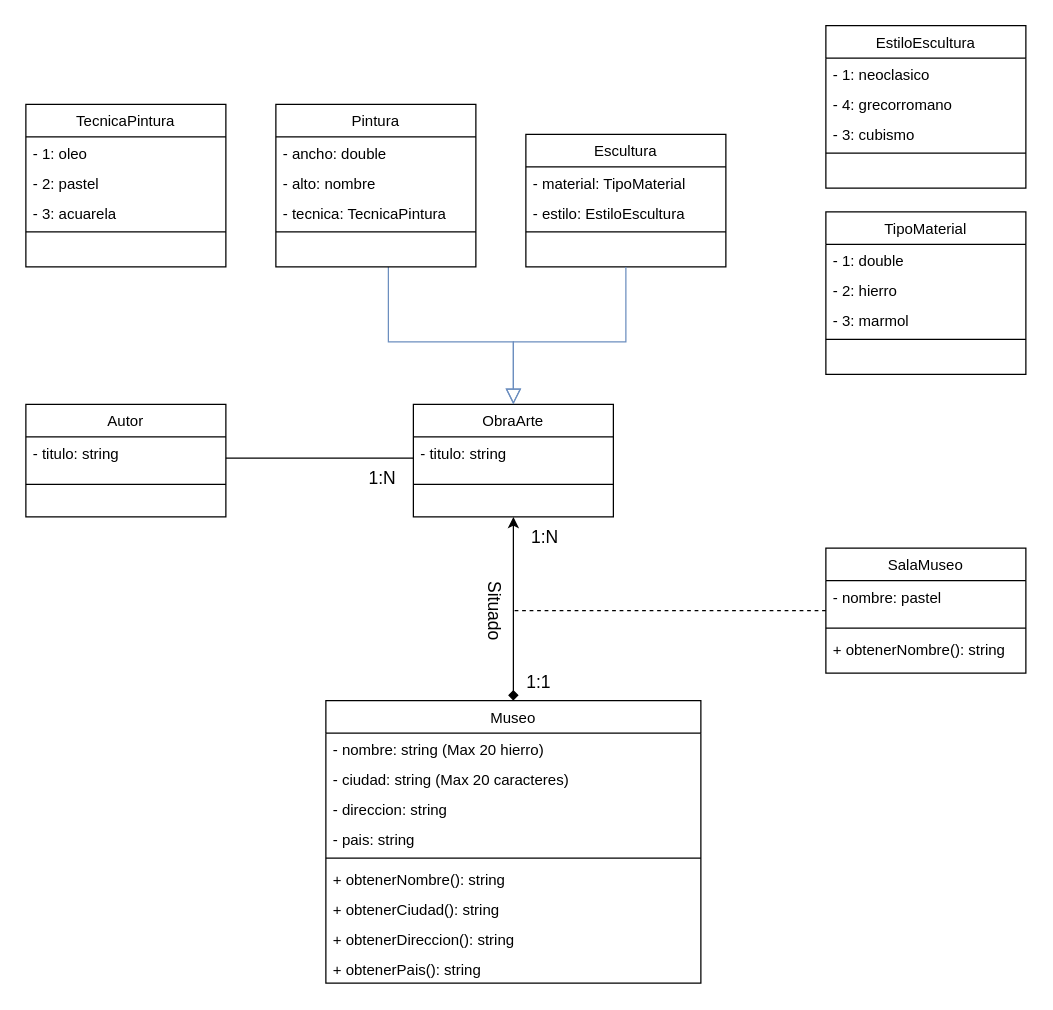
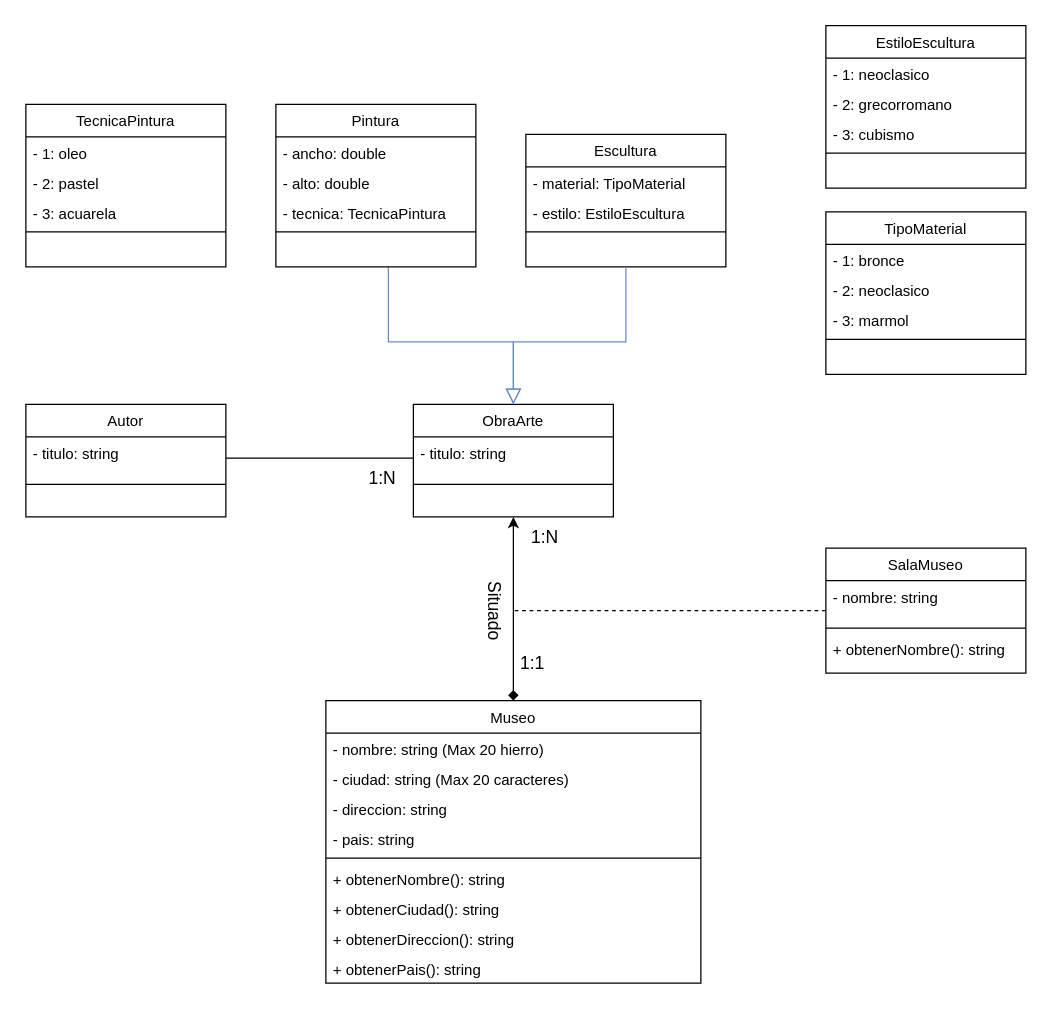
(898, 105) -> (898, 105)
(334, 184) -> (332, 184)
(871, 261) -> (873, 261)
(871, 291) -> (886, 291)
(892, 598) -> (892, 598)
(538, 682) -> (532, 663)
